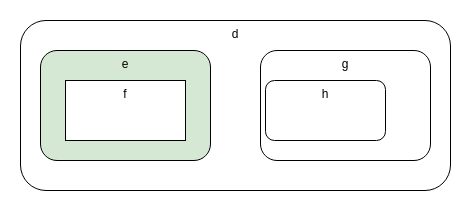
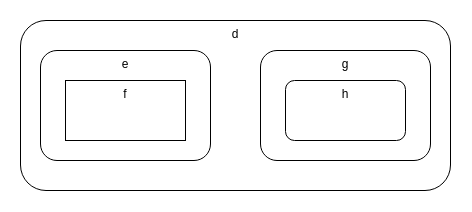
(126, 65) -> (126, 65)
(326, 111) -> (346, 111)
